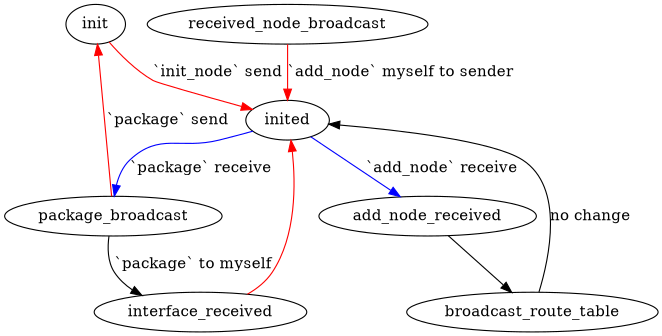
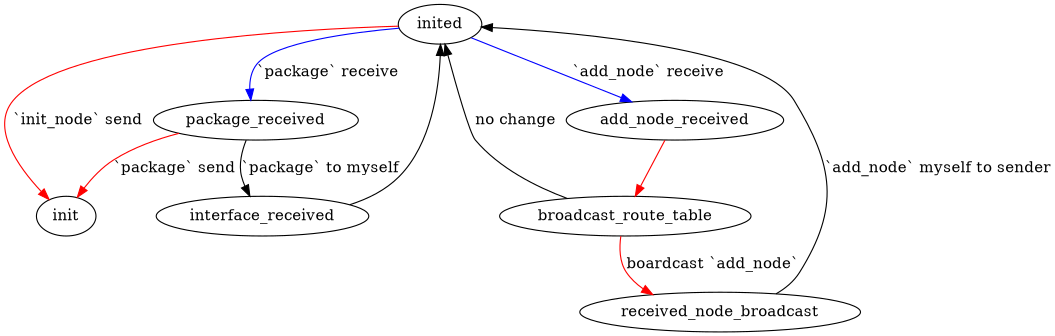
(288, 67) -> (754, 72)
(169, 86) -> (149, 49)
(113, 216) -> (256, 120)
(289, 230) -> (420, 147)
(476, 260) -> (653, 163)
none -> (623, 266)
